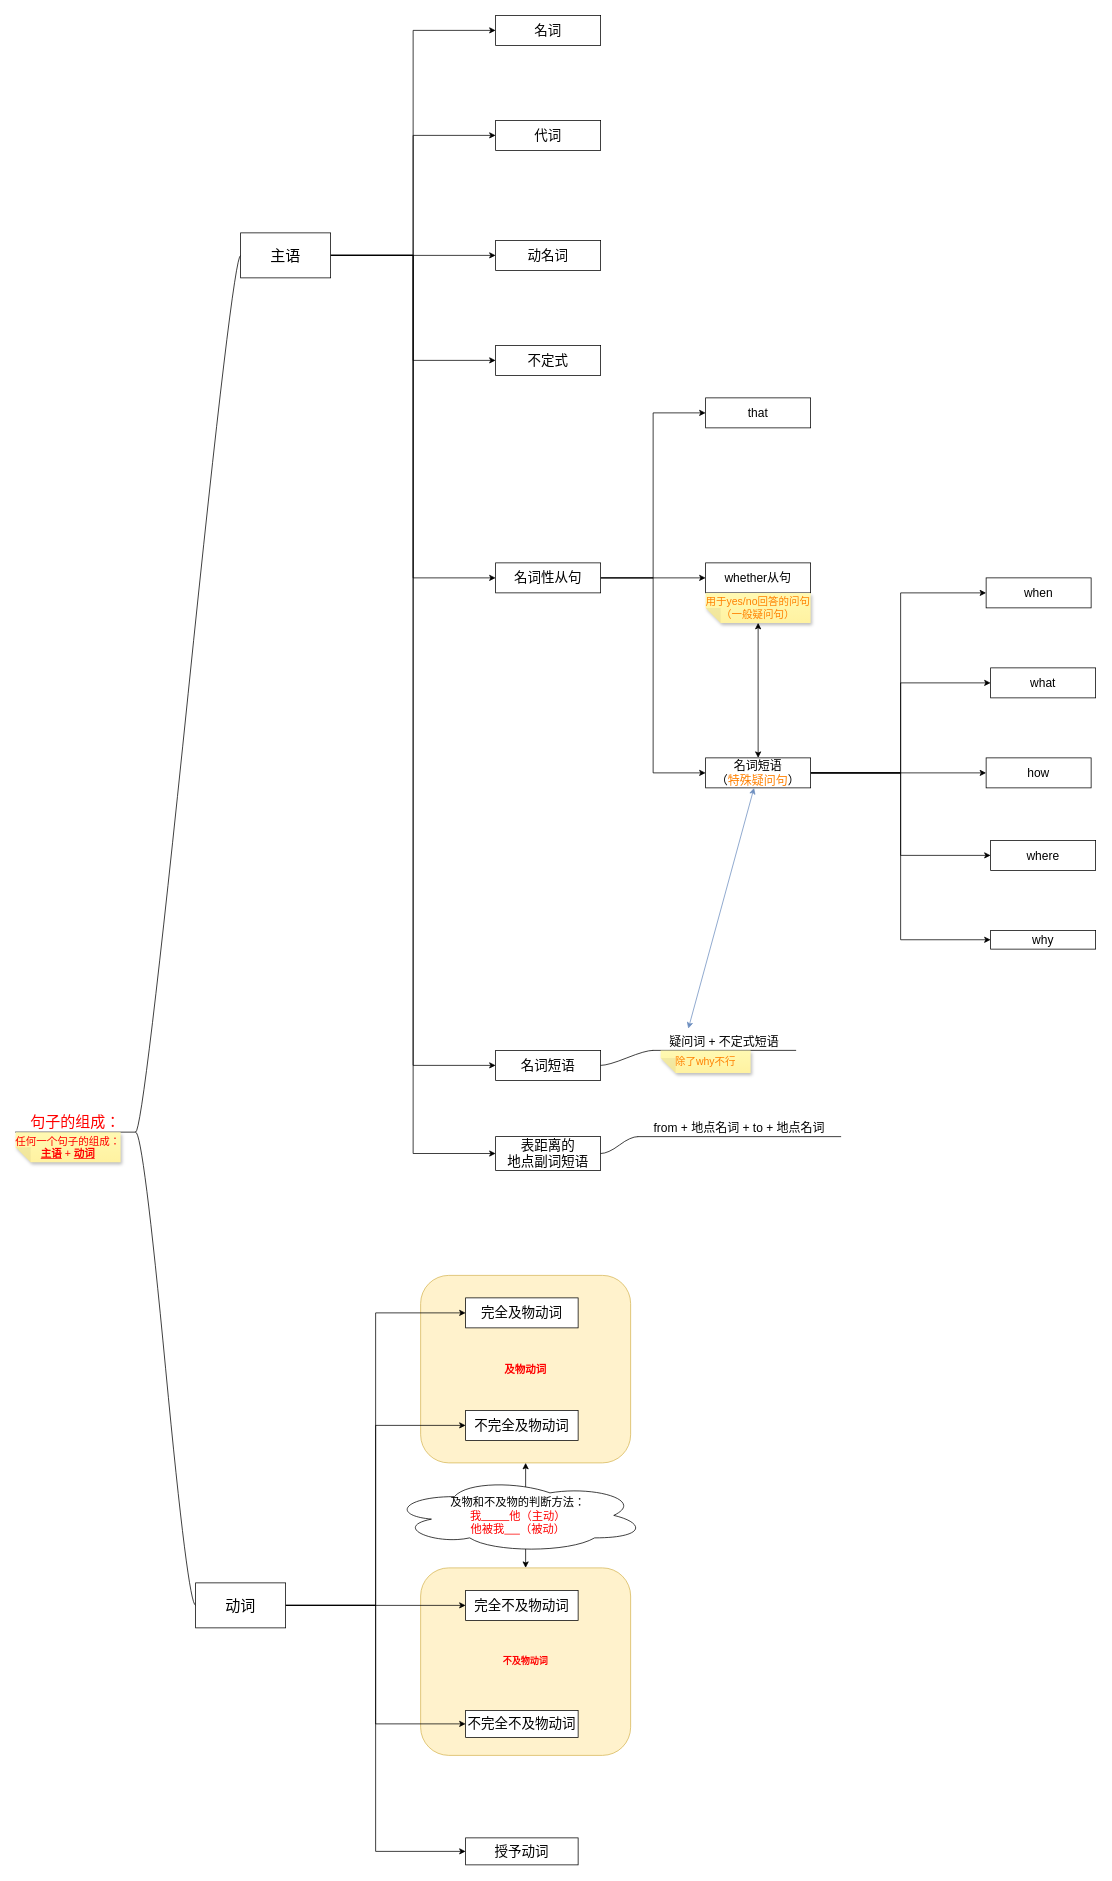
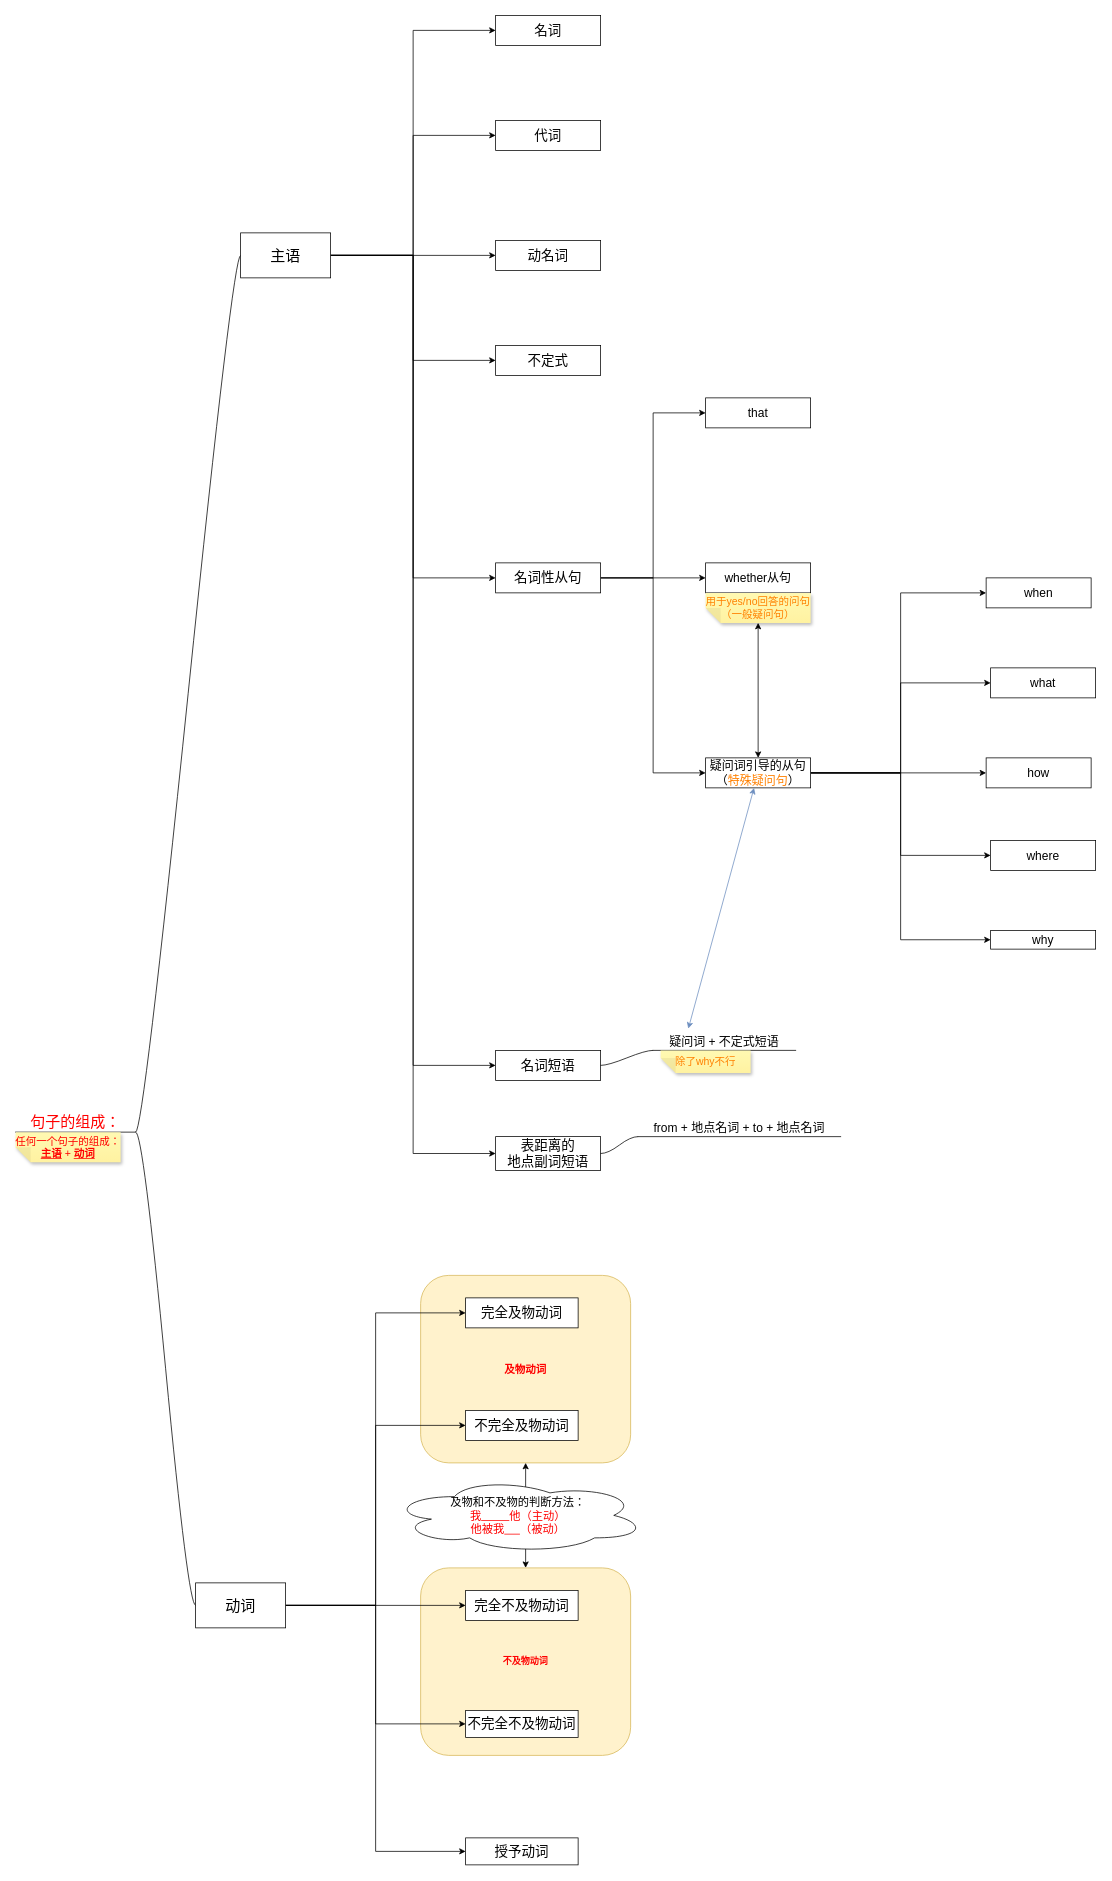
(758, 773) -> (758, 773)
